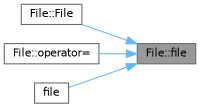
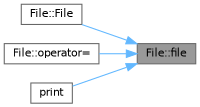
(52, 93) -> (52, 93)
